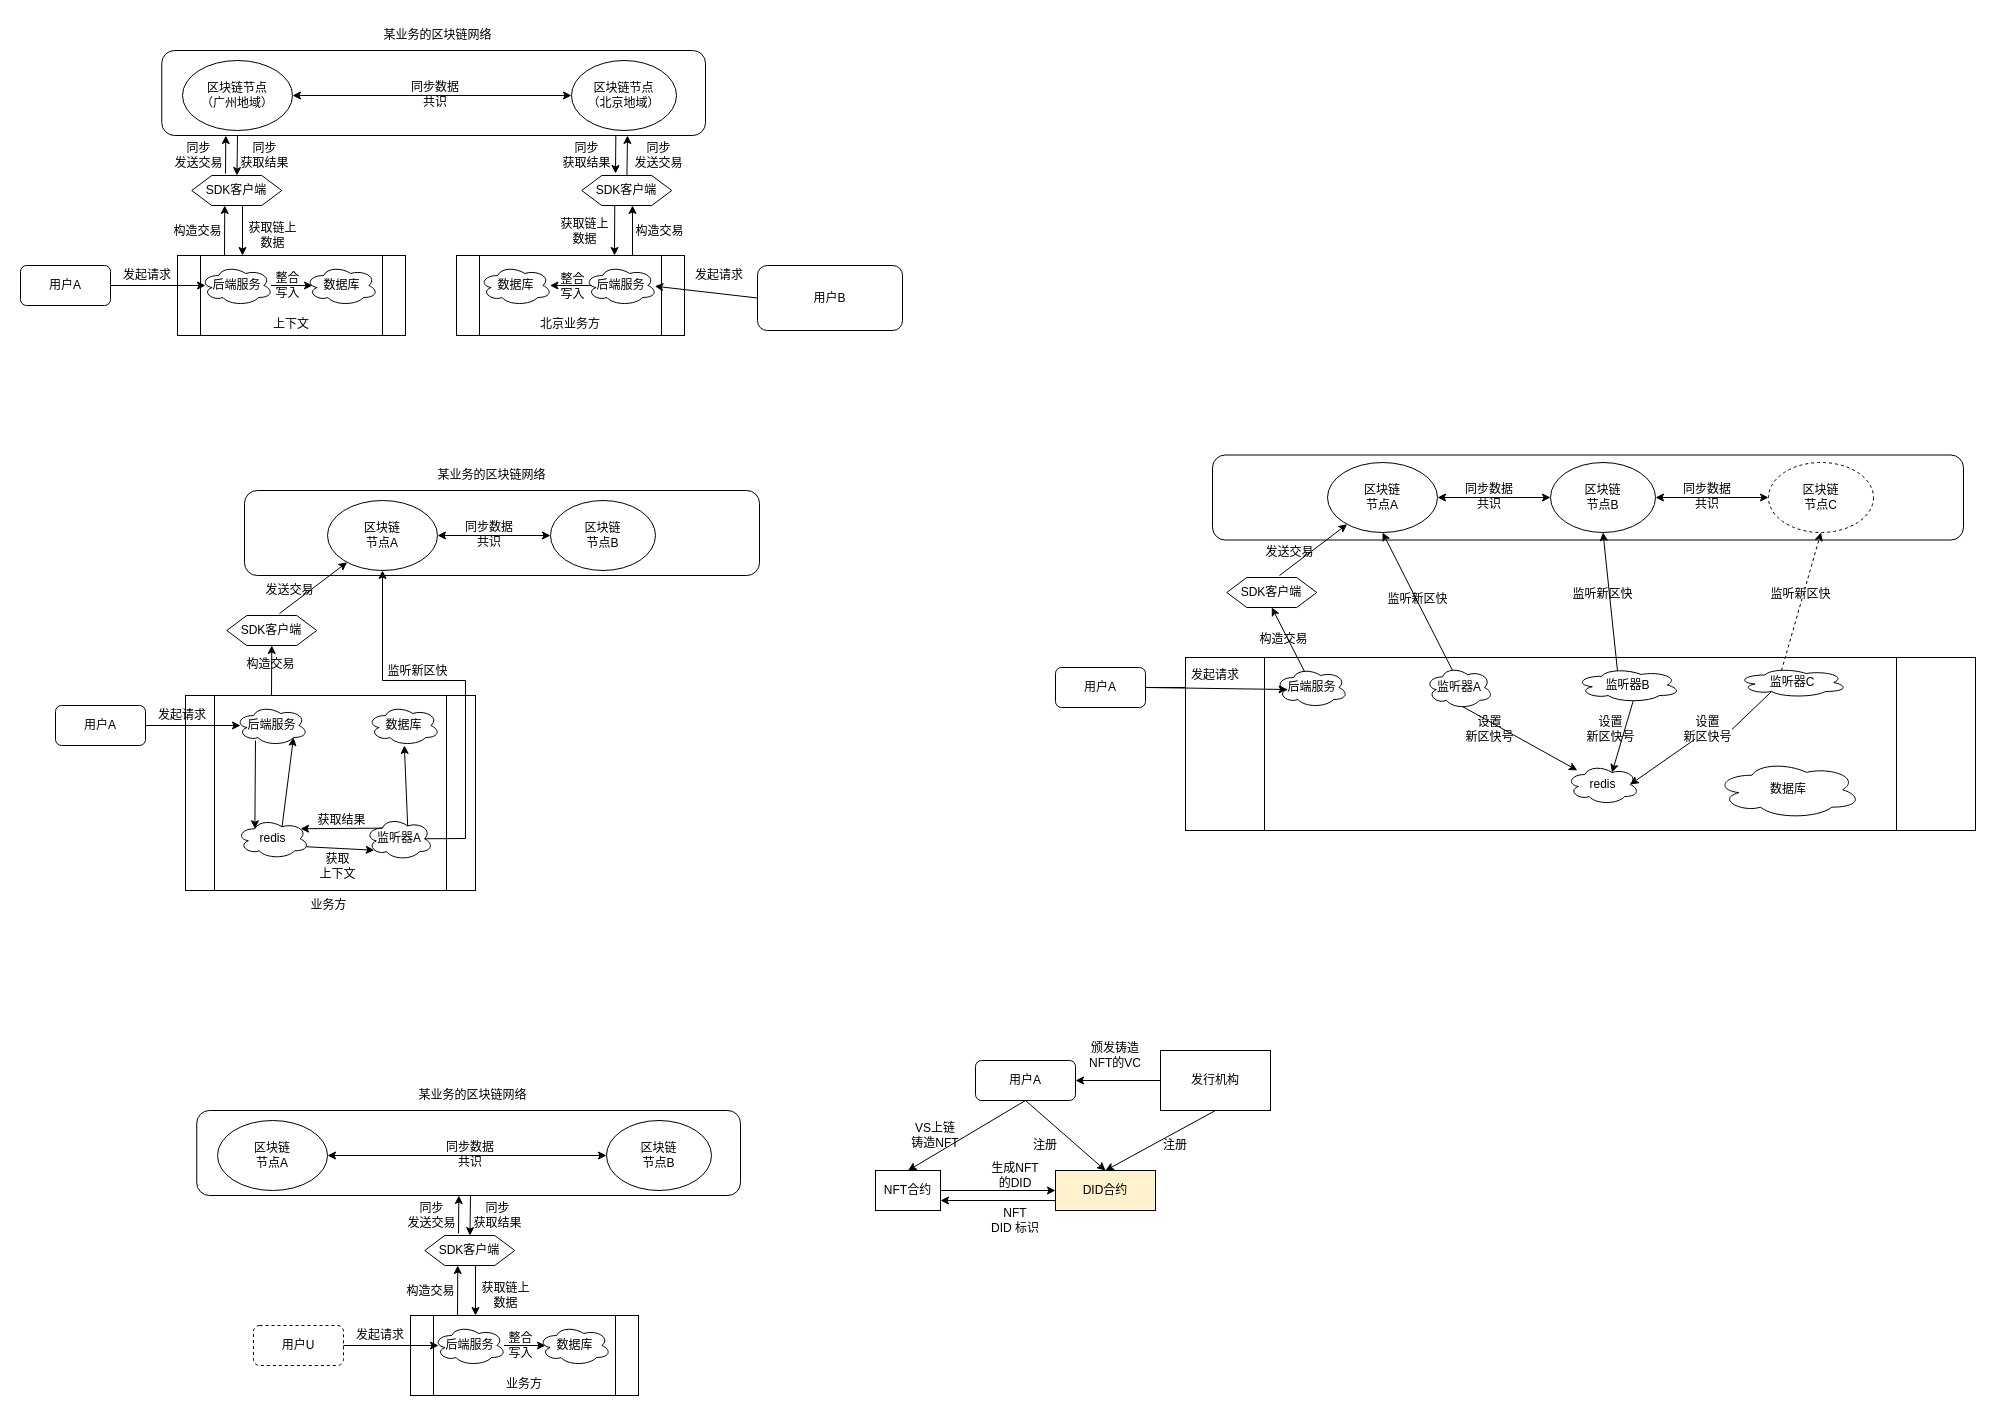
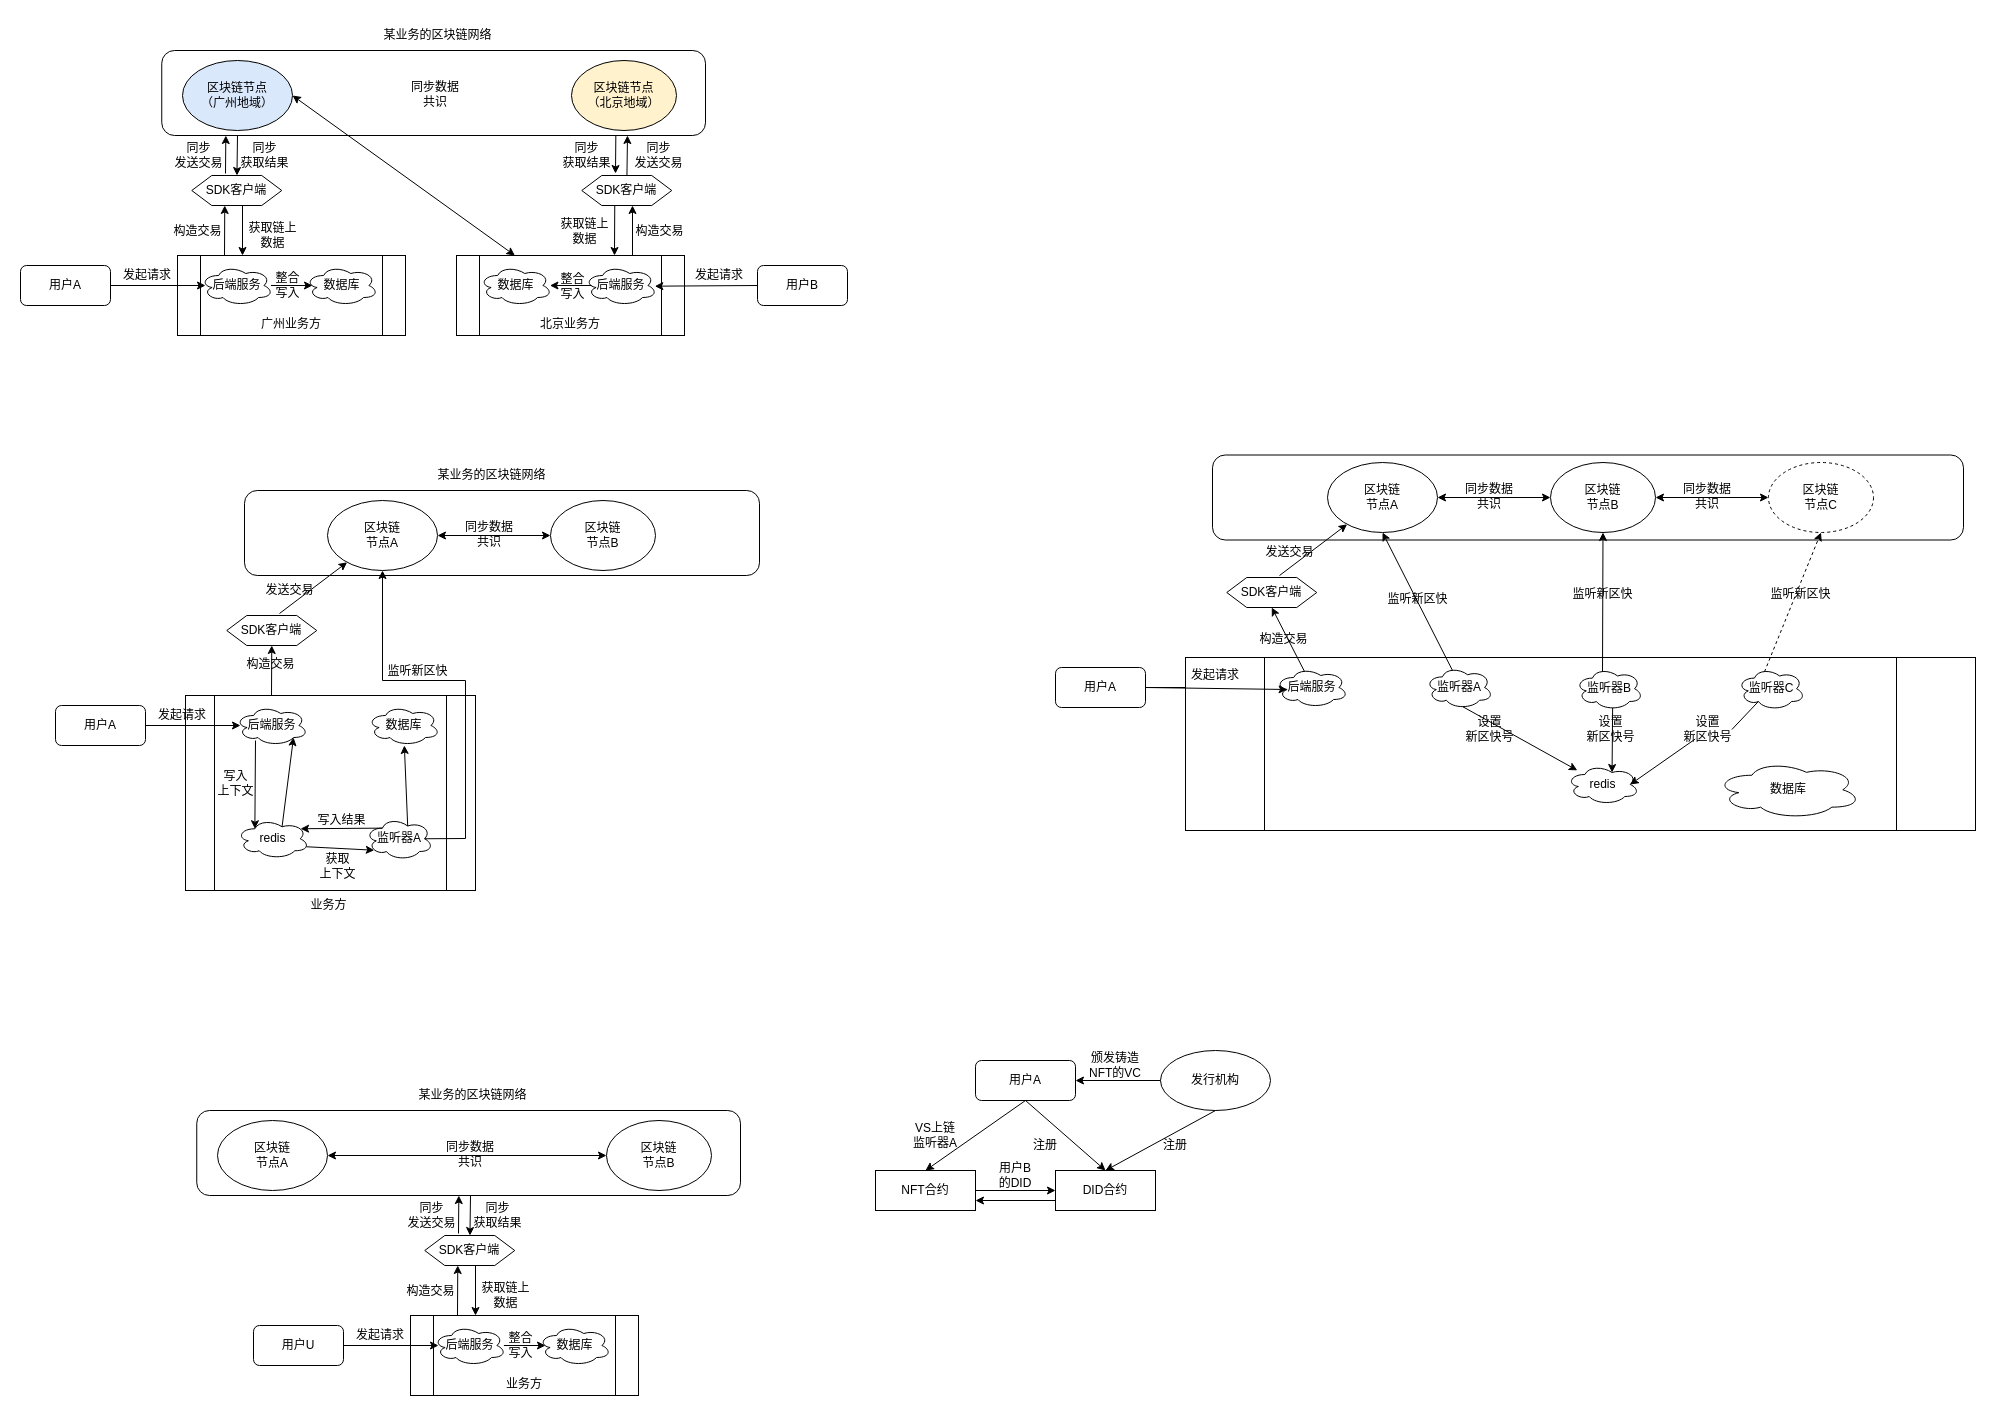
(238, 96) -> (238, 96)
(432, 96) -> (403, 175)
(624, 96) -> (624, 96)
(292, 296) -> (292, 296)
(830, 298) -> (803, 286)
(1793, 683) -> (1771, 689)
(1628, 685) -> (1609, 689)
none -> (236, 784)
(342, 821) -> (342, 821)
(1116, 1056) -> (1116, 1066)
(1216, 1081) -> (1216, 1081)
(936, 1136) -> (936, 1136)
(1016, 1176) -> (1016, 1176)
(908, 1191) -> (926, 1191)
(1106, 1191) -> (1106, 1191)
(1016, 1221) -> none
(299, 1346) -> (299, 1346)
